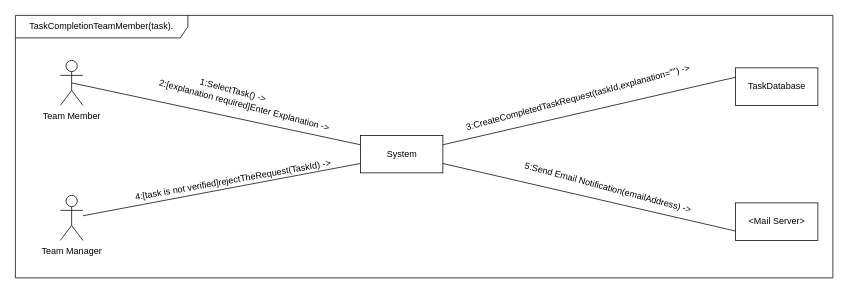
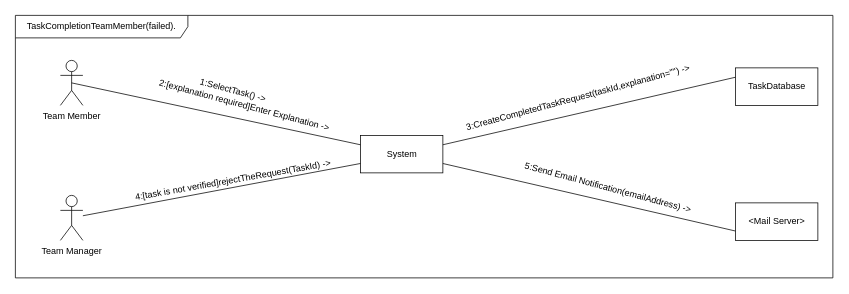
(102, 27) -> (102, 27)
